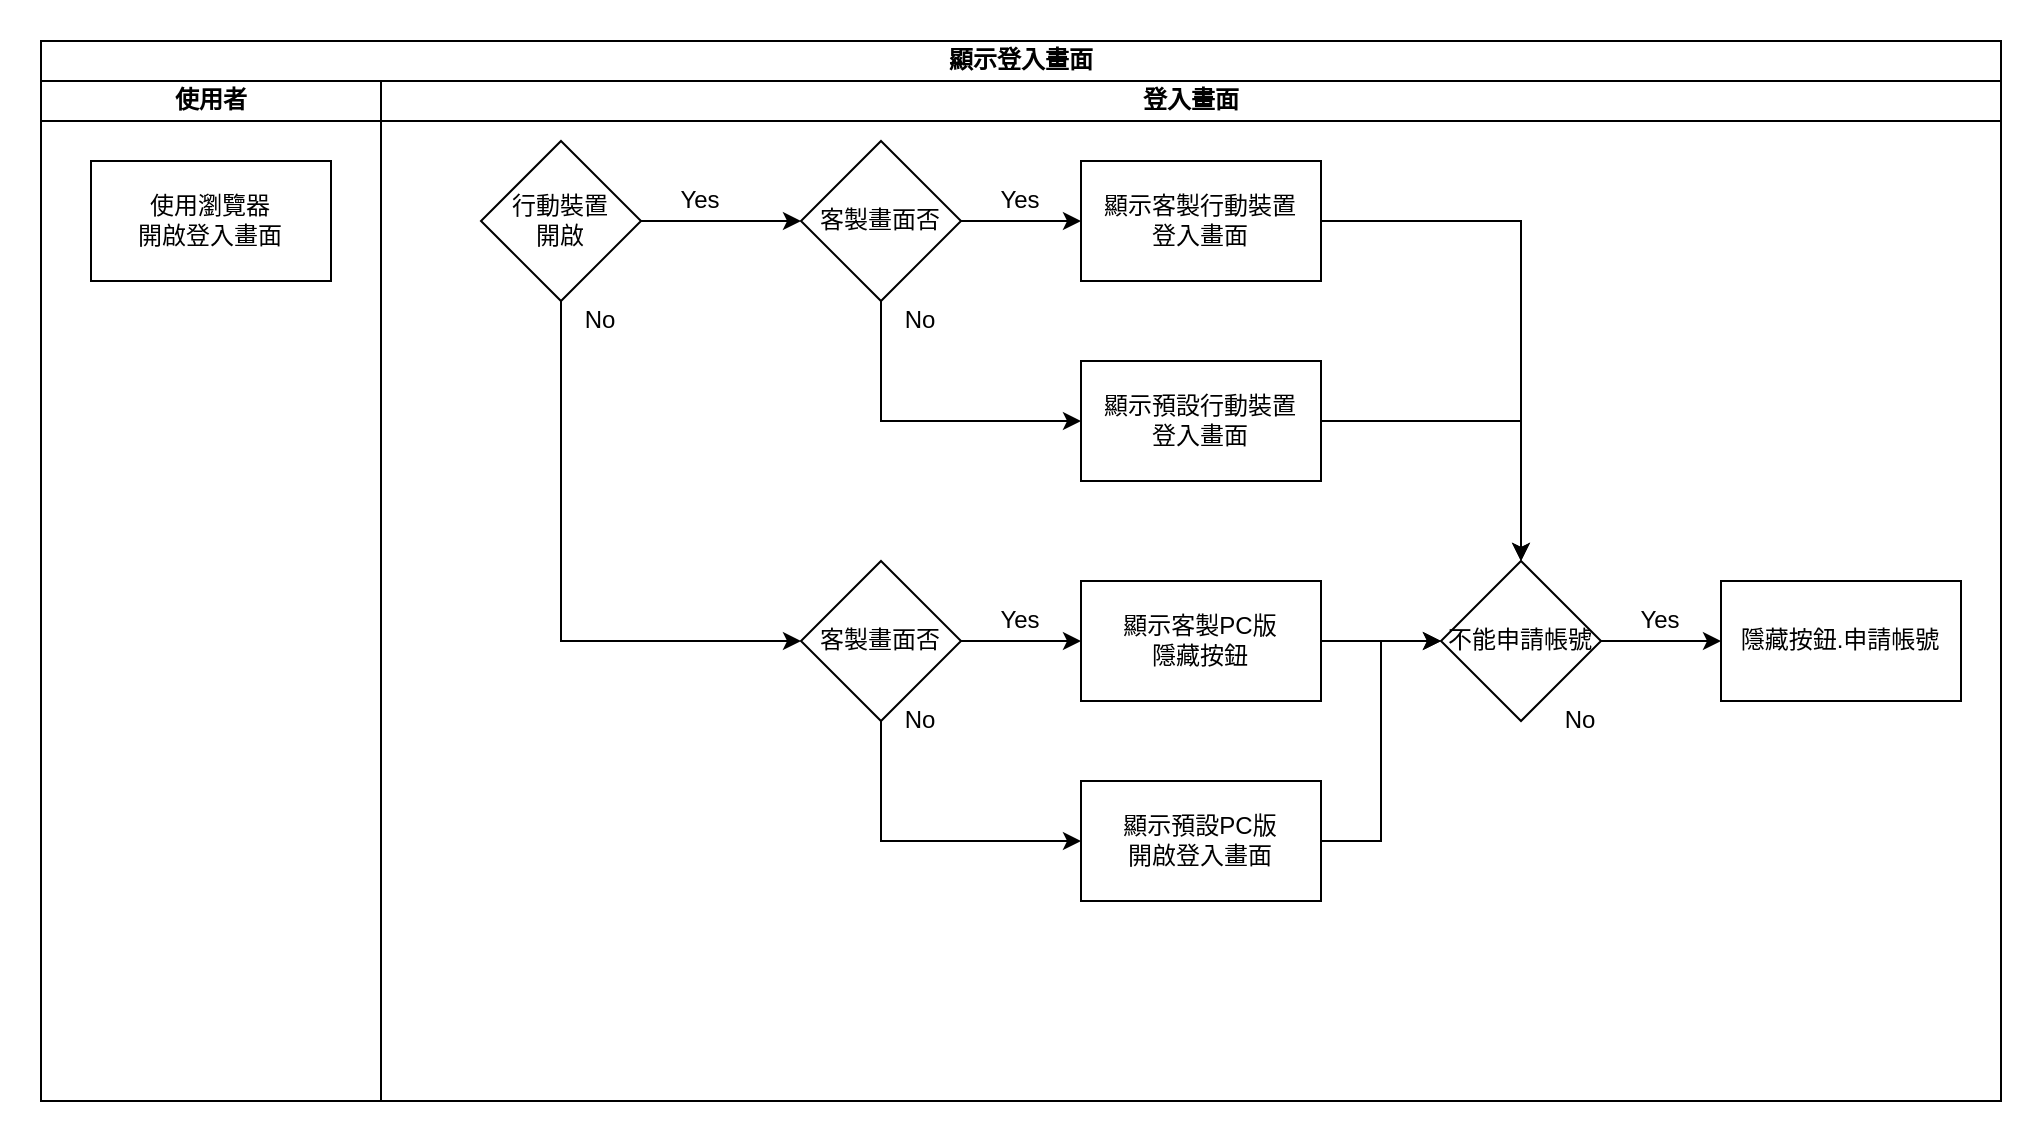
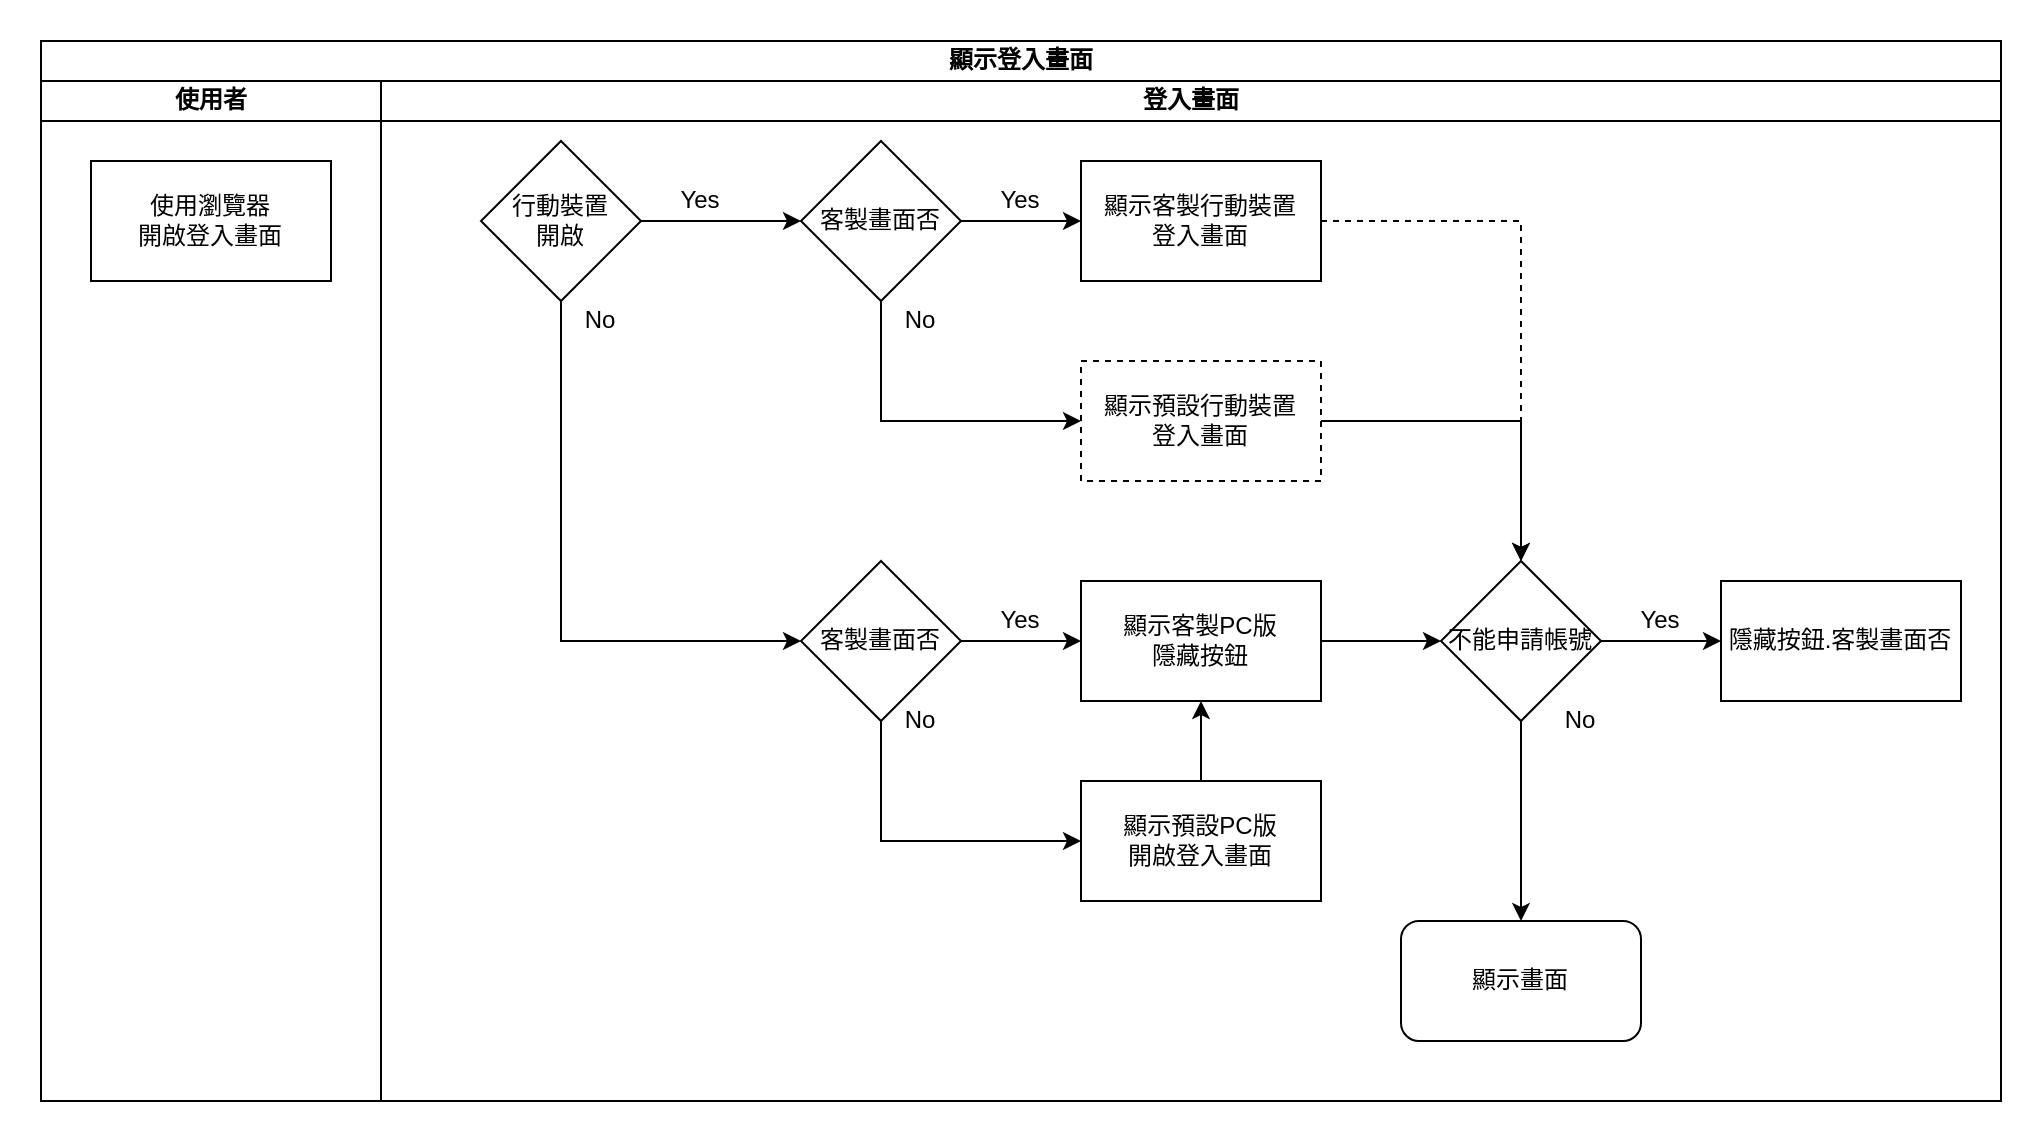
(1521, 221) -> (1521, 221)
(1201, 421) -> (1201, 421)
(1841, 641) -> (1841, 641)
(1381, 773) -> (1201, 748)
none -> (1521, 814)
none -> (1521, 981)
